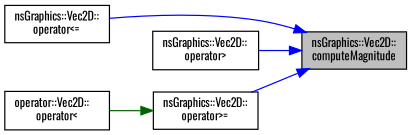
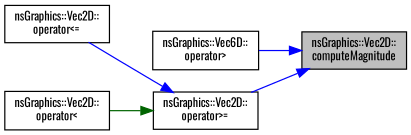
(203, 16) -> (125, 64)
(206, 51) -> (206, 51)
(57, 111) -> (57, 111)
